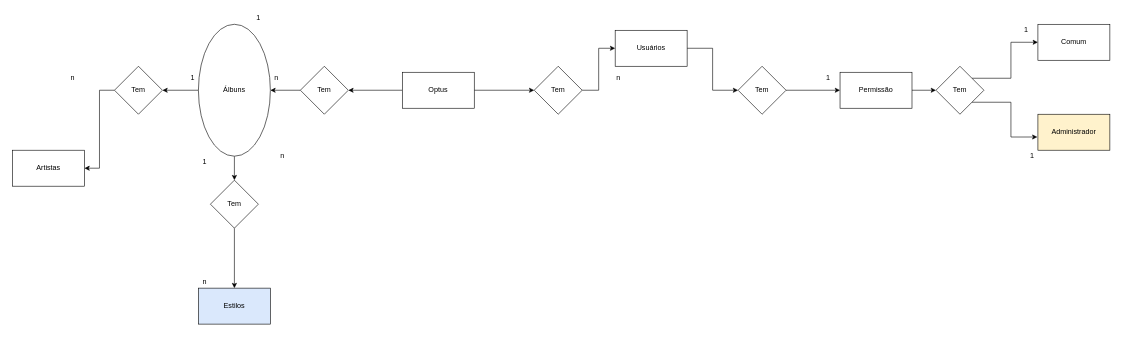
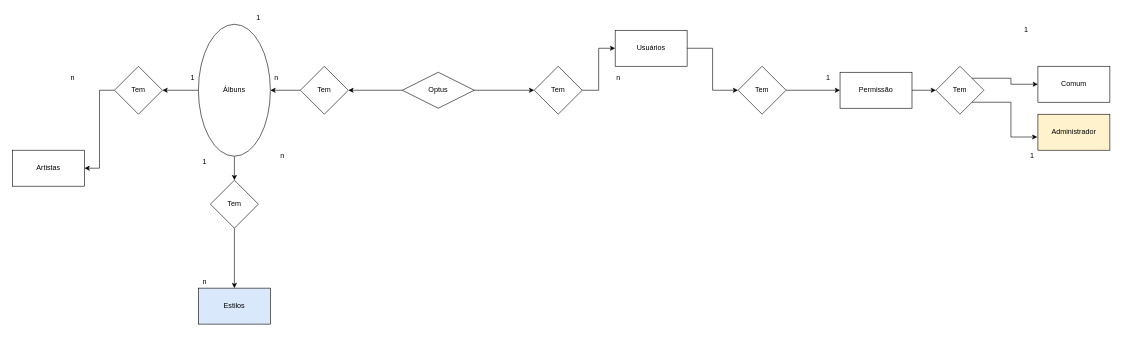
(1074, 42) -> (1074, 84)
(438, 90) -> (438, 90)
